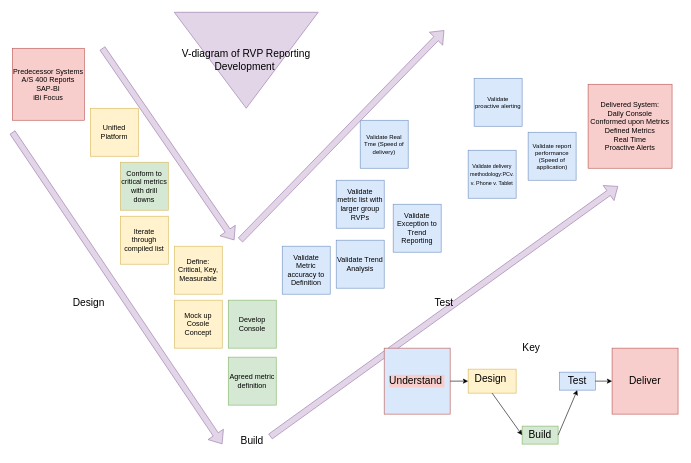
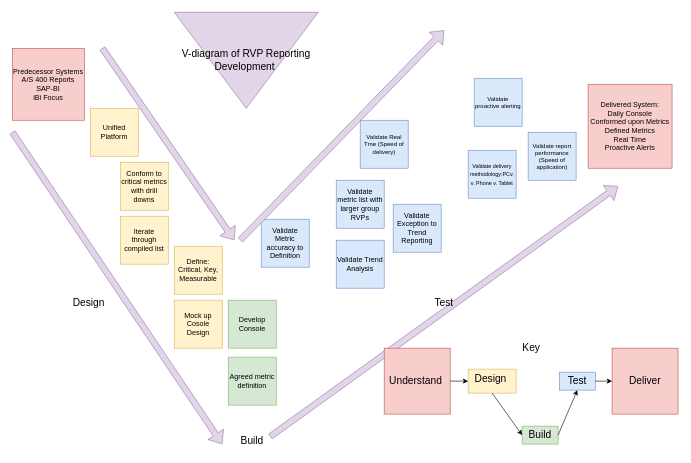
(144, 186) -> (144, 186)
(306, 270) -> (285, 243)
(198, 324) -> (198, 324)
(417, 381) -> (417, 381)
